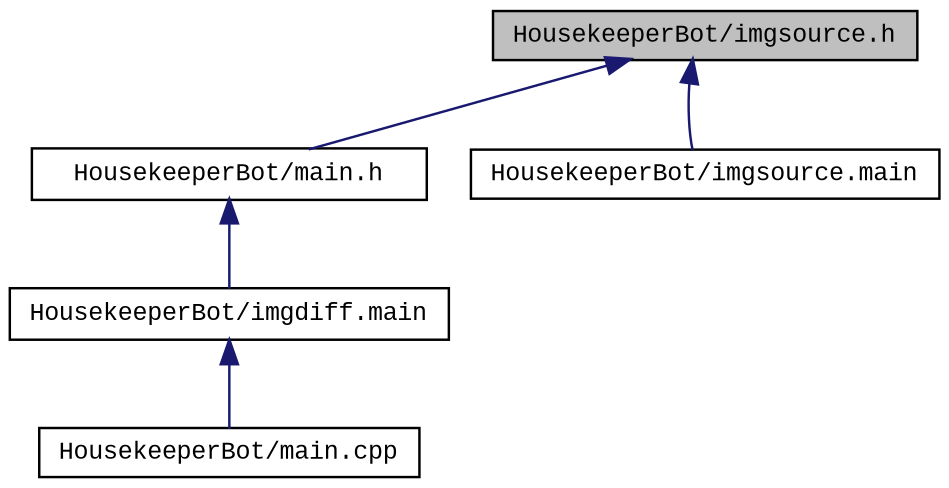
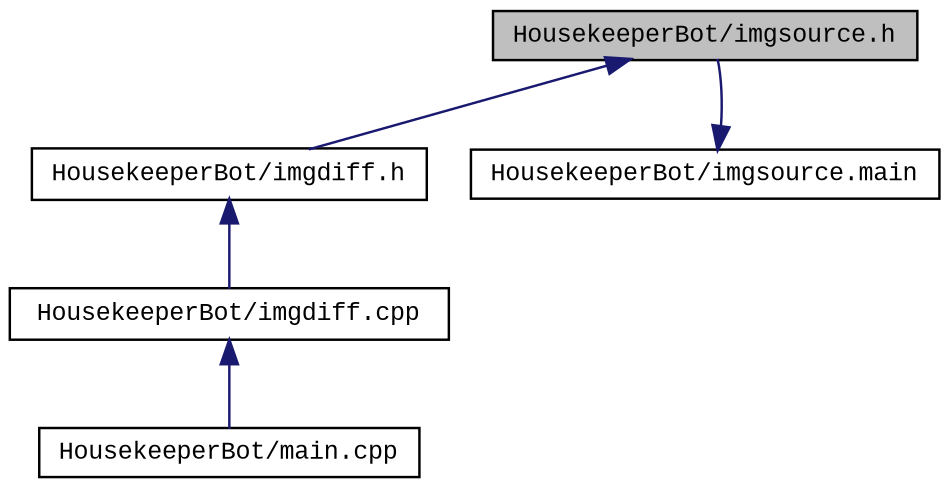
(689, 117) -> (721, 92)
(229, 174) -> (229, 174)
(229, 314) -> (229, 314)
